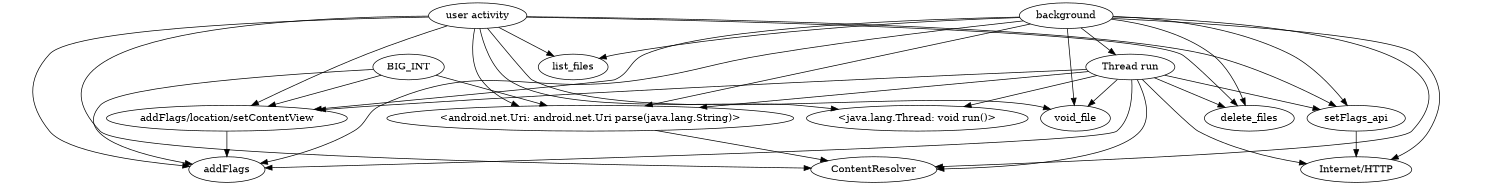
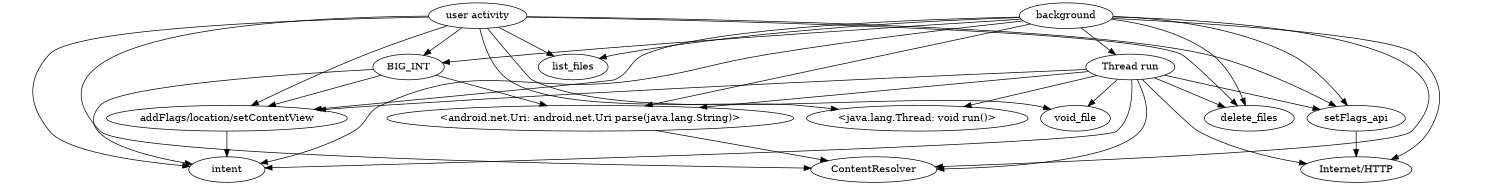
(1071, 63) -> (649, 45)
(478, 74) -> (446, 40)
(227, 170) -> (227, 170)
